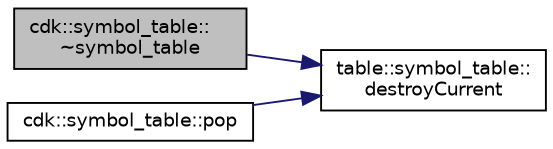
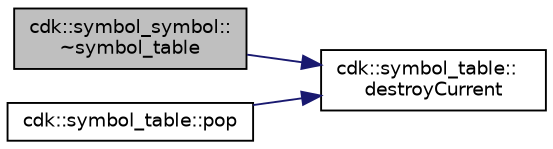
(130, 39) -> (130, 39)
(434, 80) -> (434, 80)
